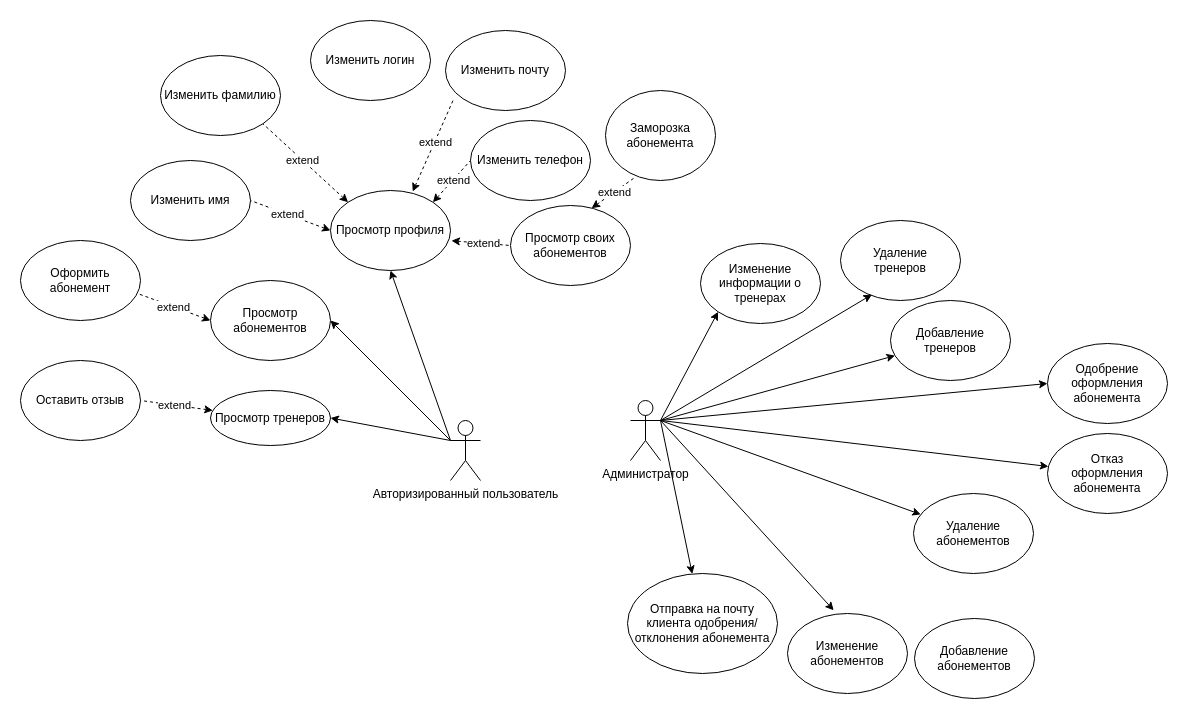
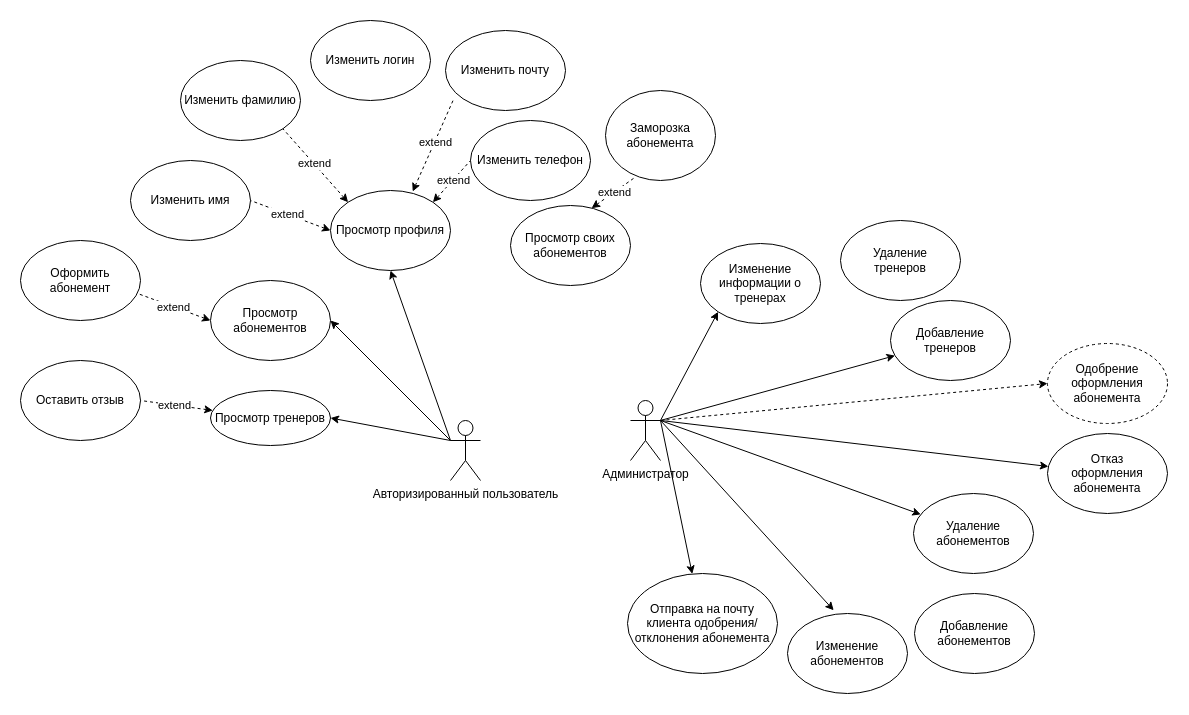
(221, 96) -> (241, 101)
(484, 243) -> none
(766, 358) -> none
(1108, 384) -> (1108, 384)
(854, 402) -> (854, 402)
(975, 659) -> (975, 634)
